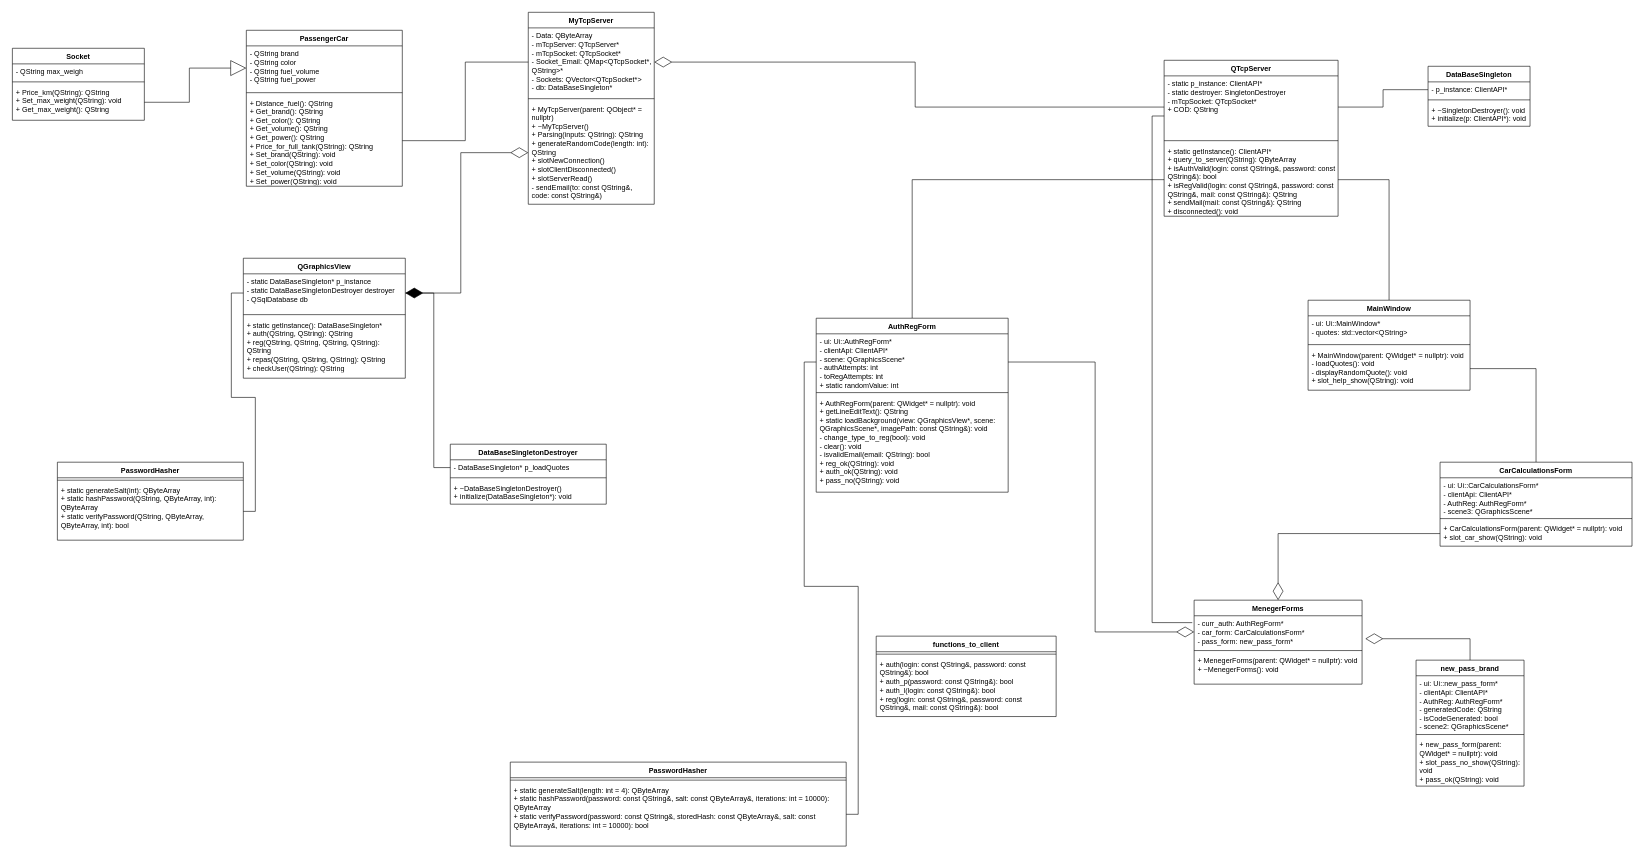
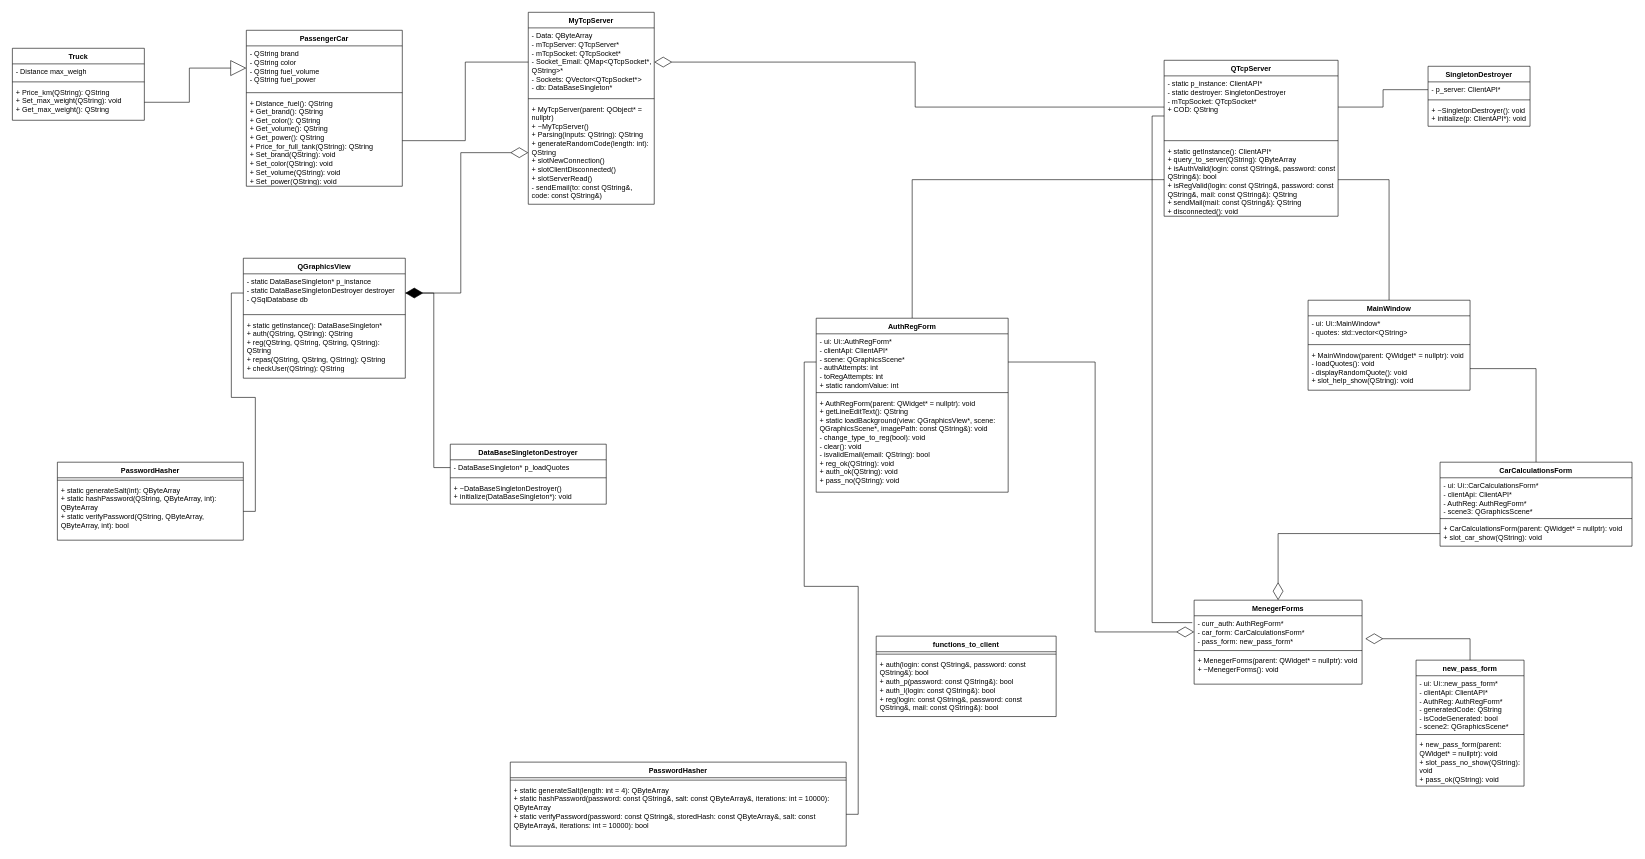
(78, 57) -> (78, 57)
(50, 72) -> (52, 72)
(1479, 75) -> (1479, 75)
(1475, 90) -> (1472, 90)
(1470, 669) -> (1470, 669)
